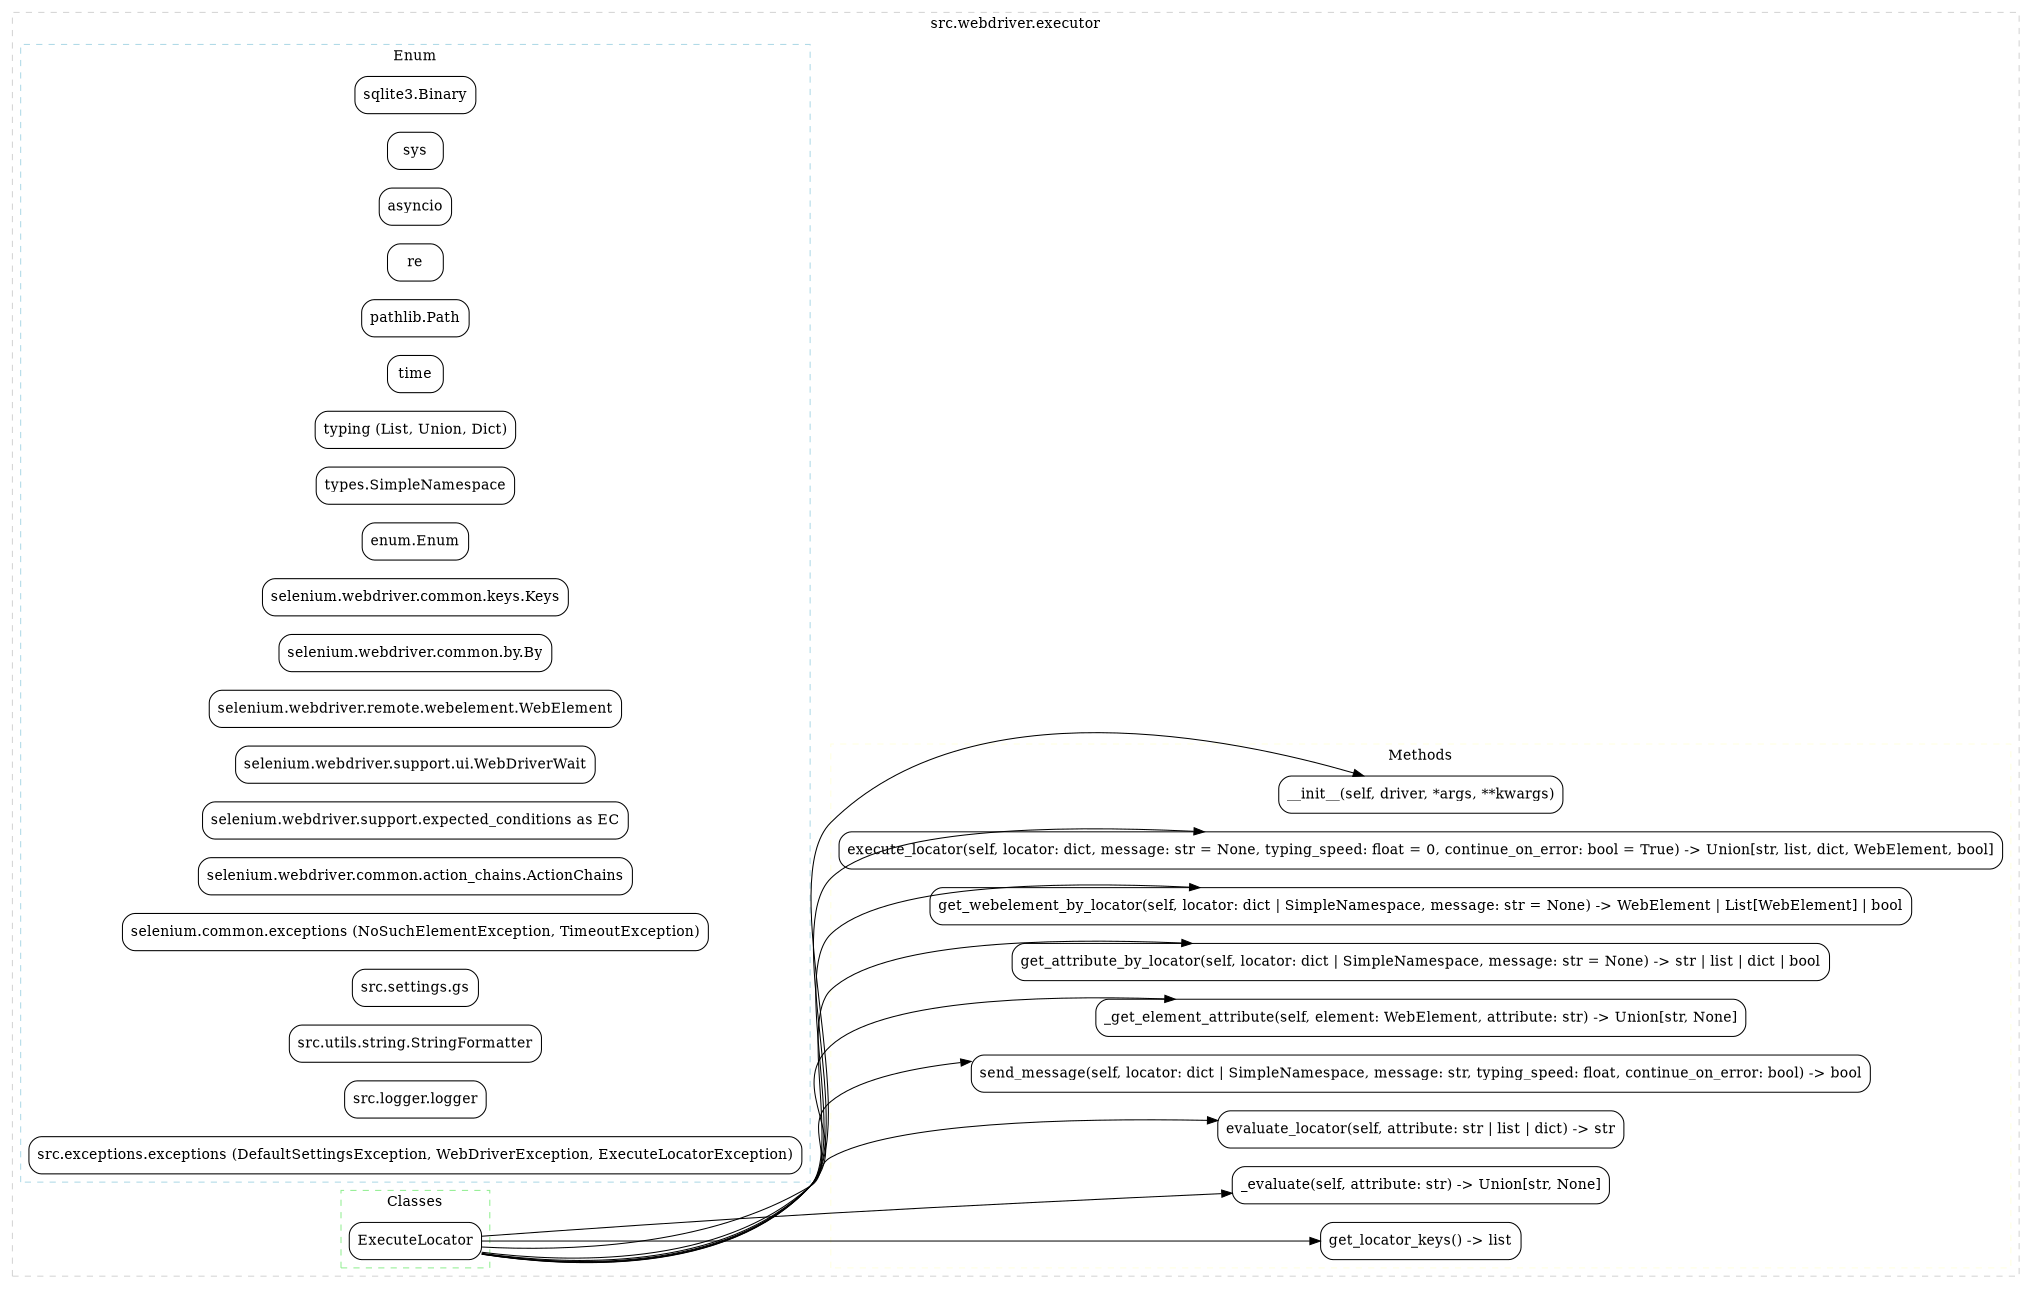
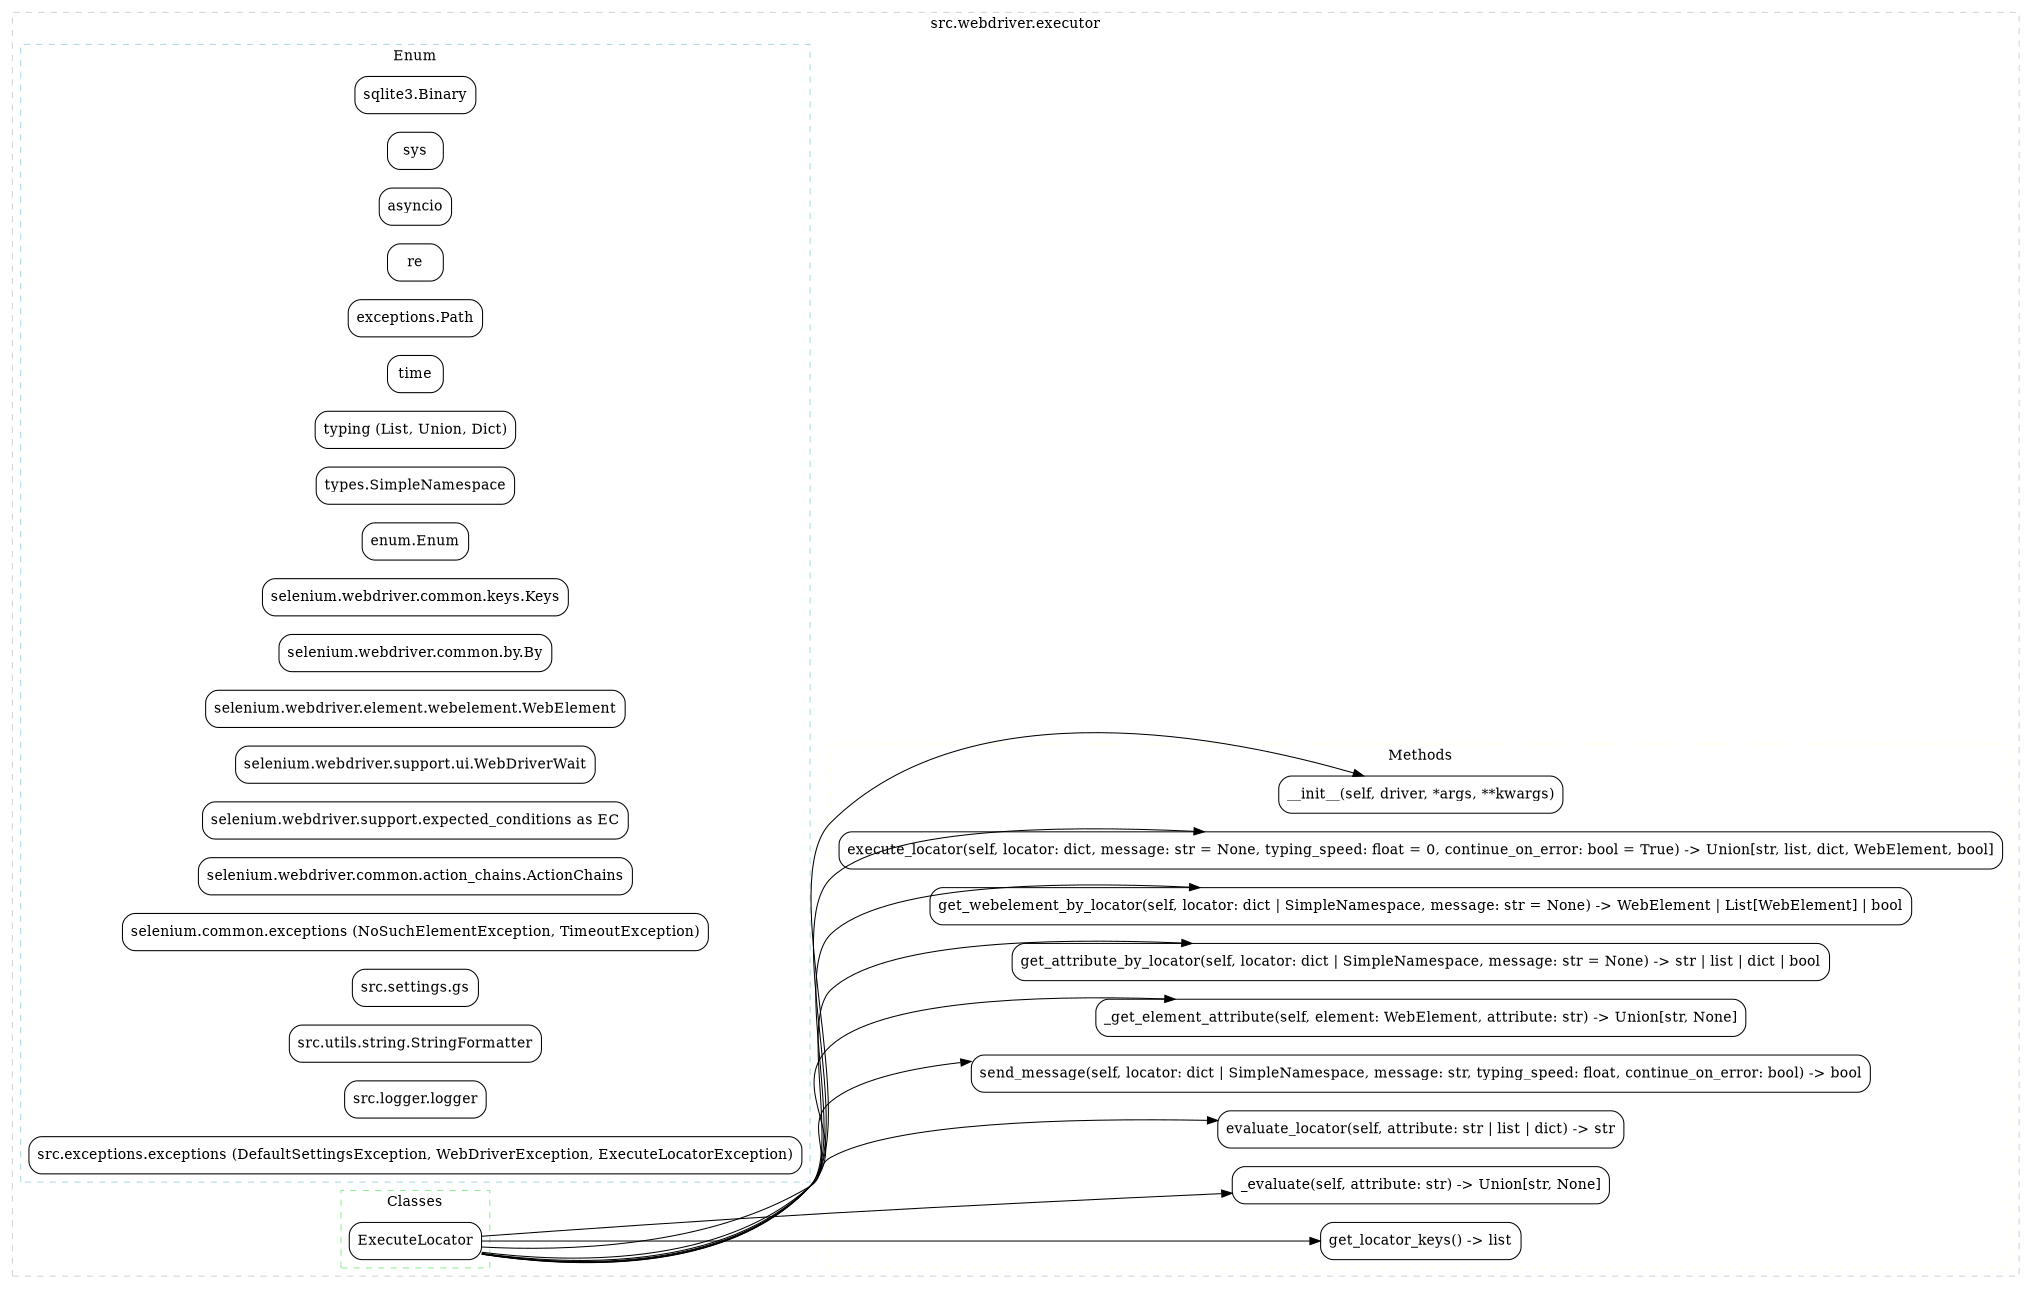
(415, 318) -> (415, 318)
(415, 709) -> (415, 709)
